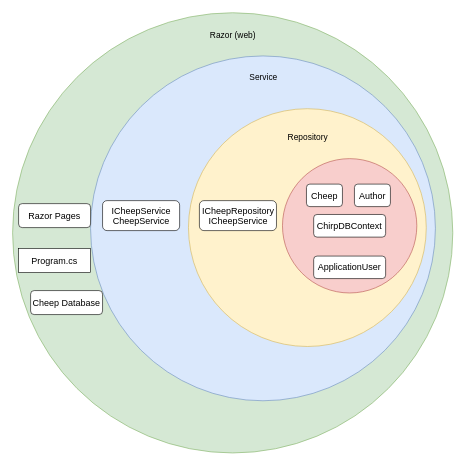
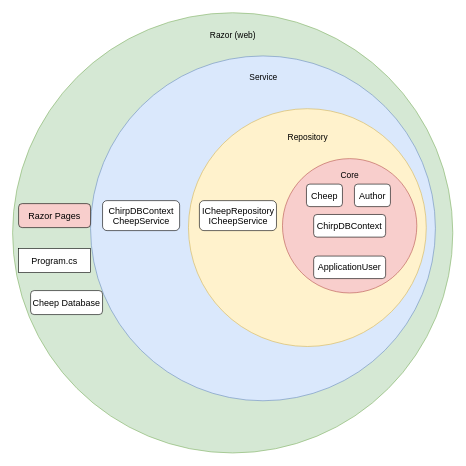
none -> (350, 175)
(54, 216) -> (54, 216)
(141, 216) -> (141, 216)
